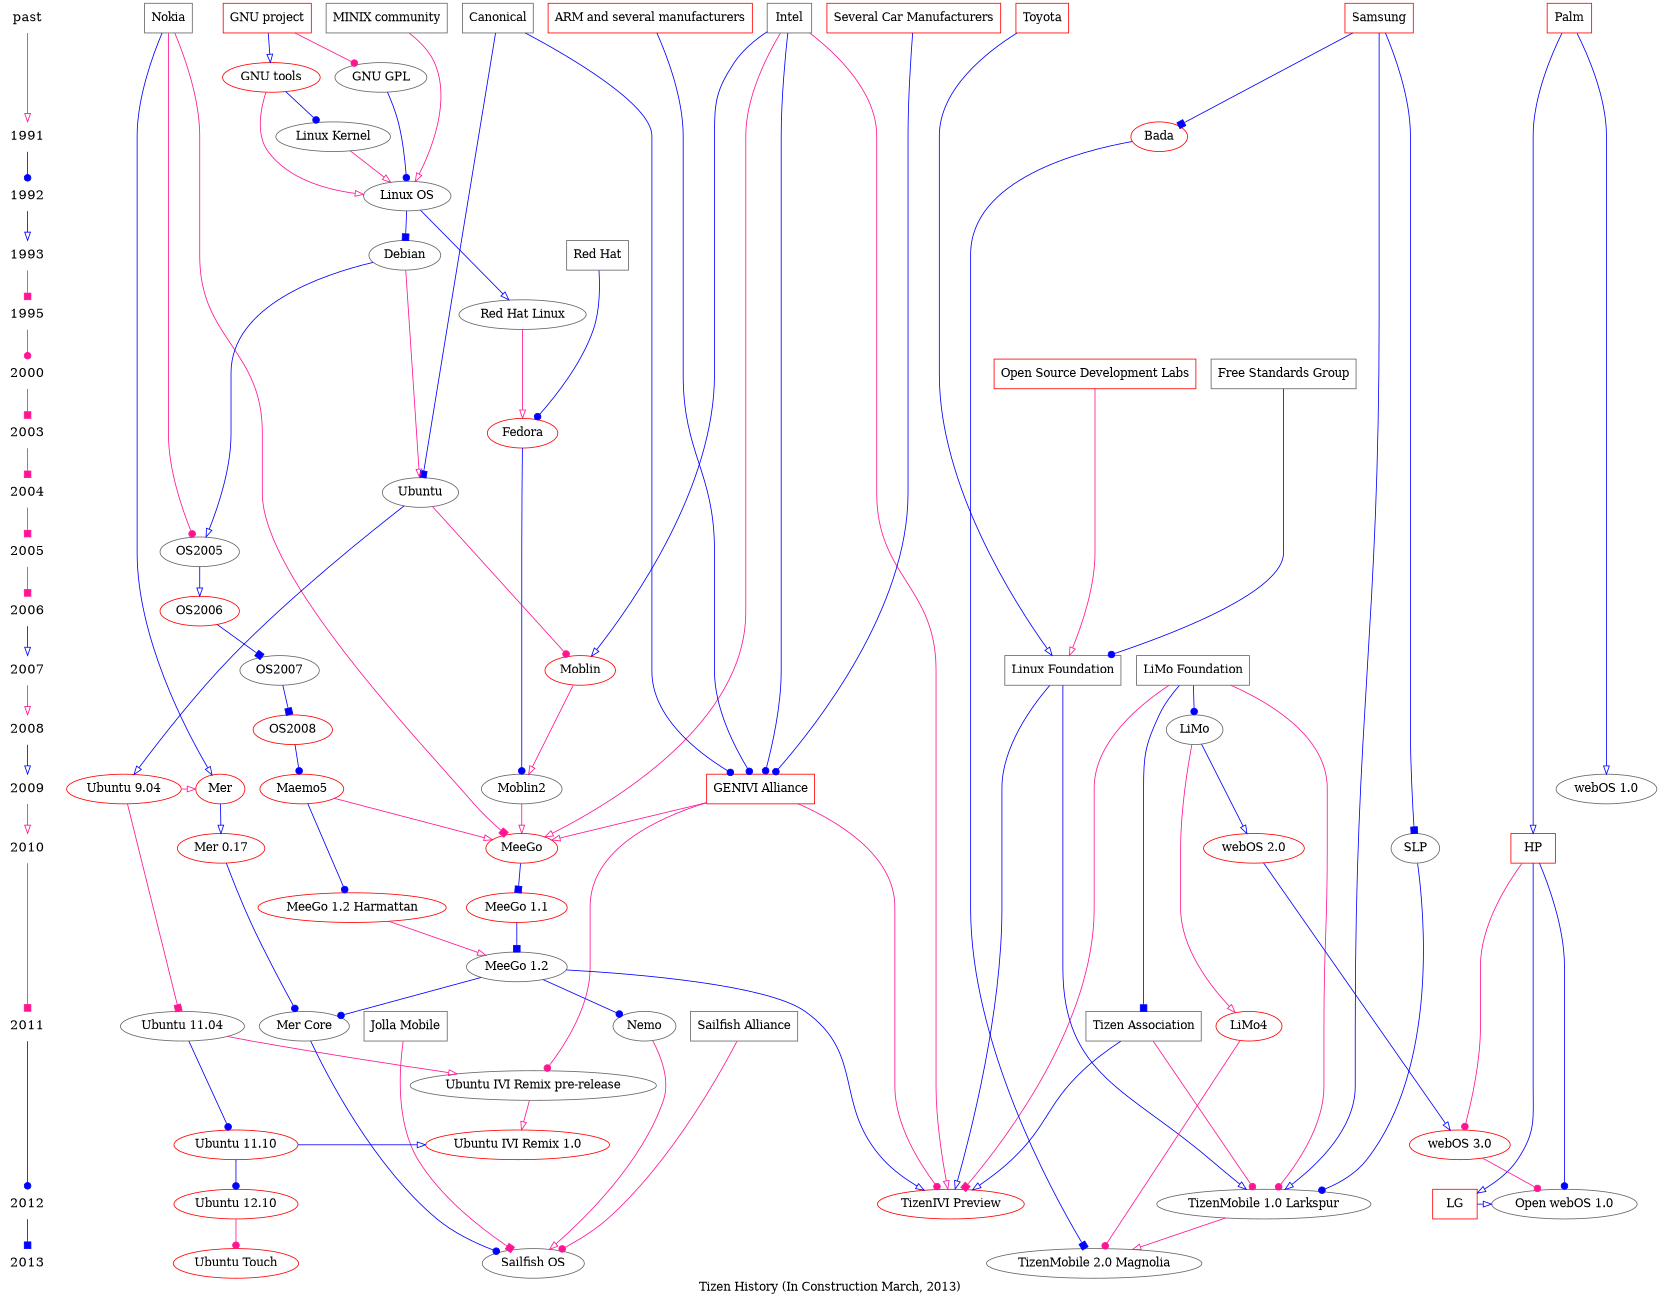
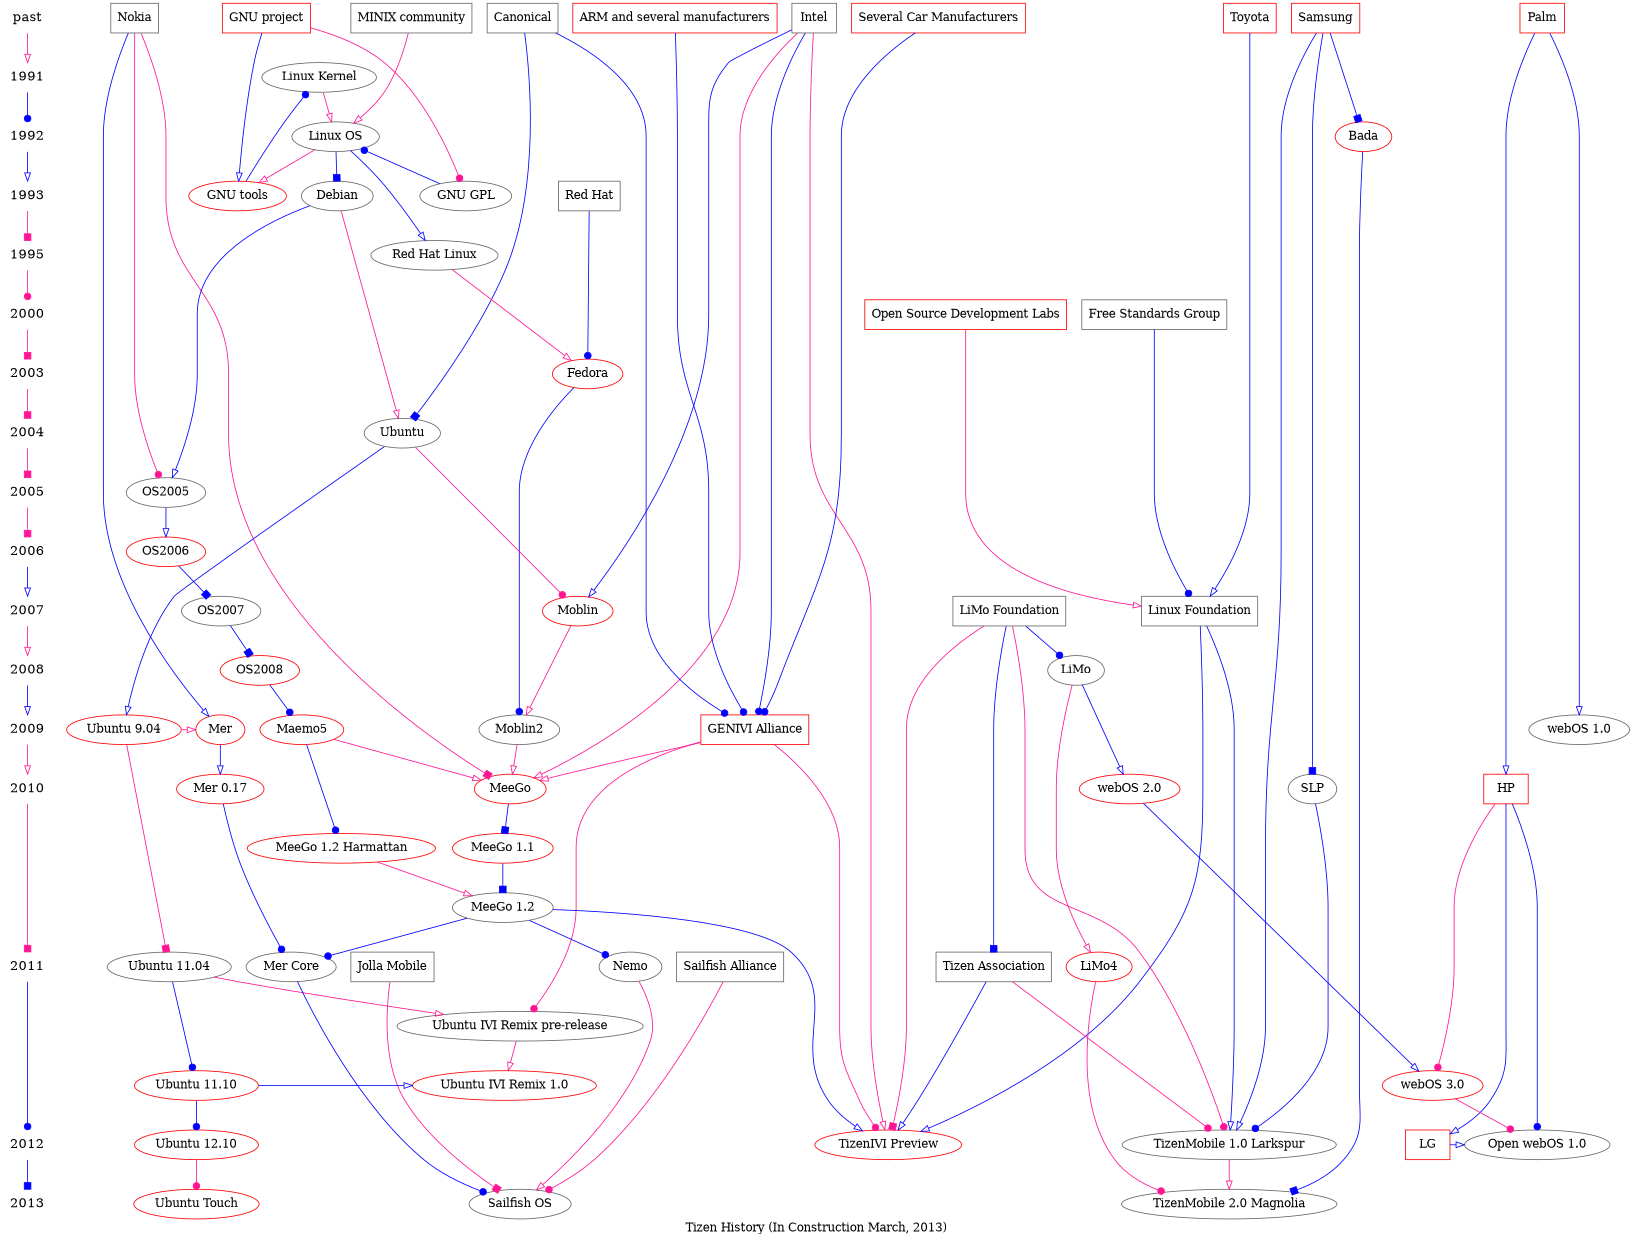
(281, 165) -> (290, 164)
